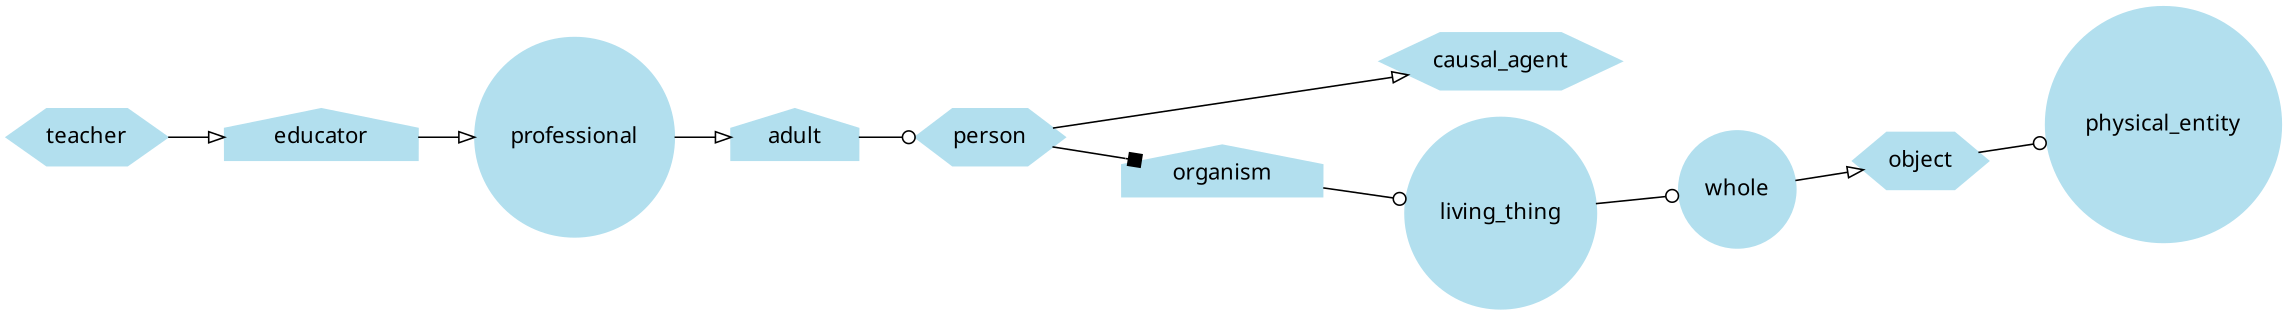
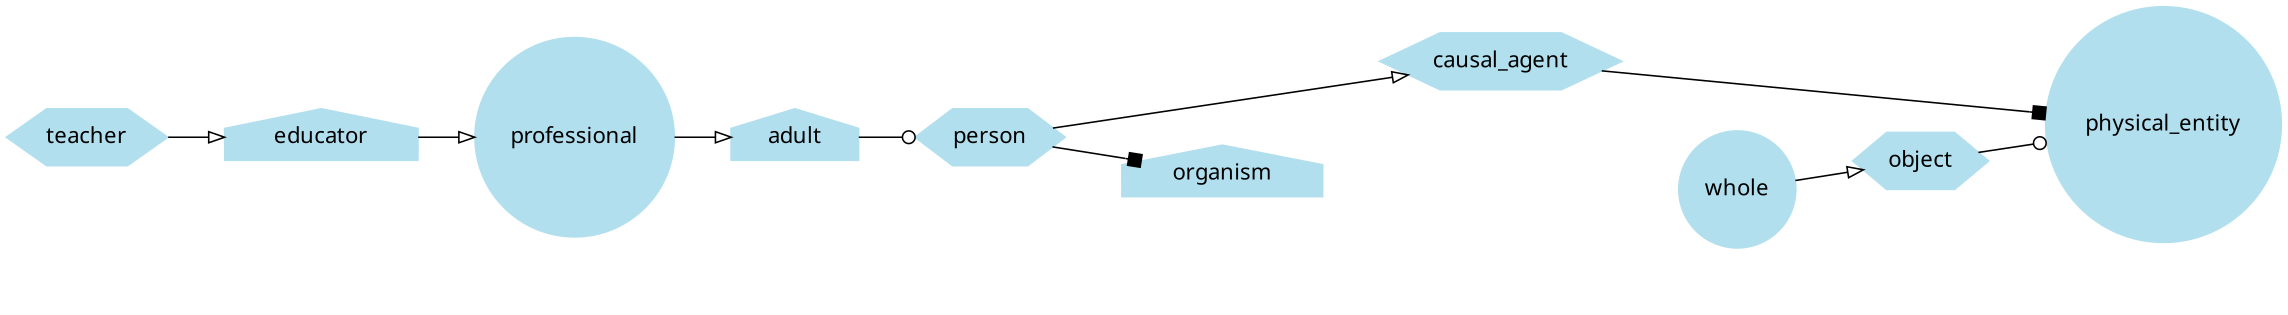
none -> (1816, 91)
(1501, 213) -> none
